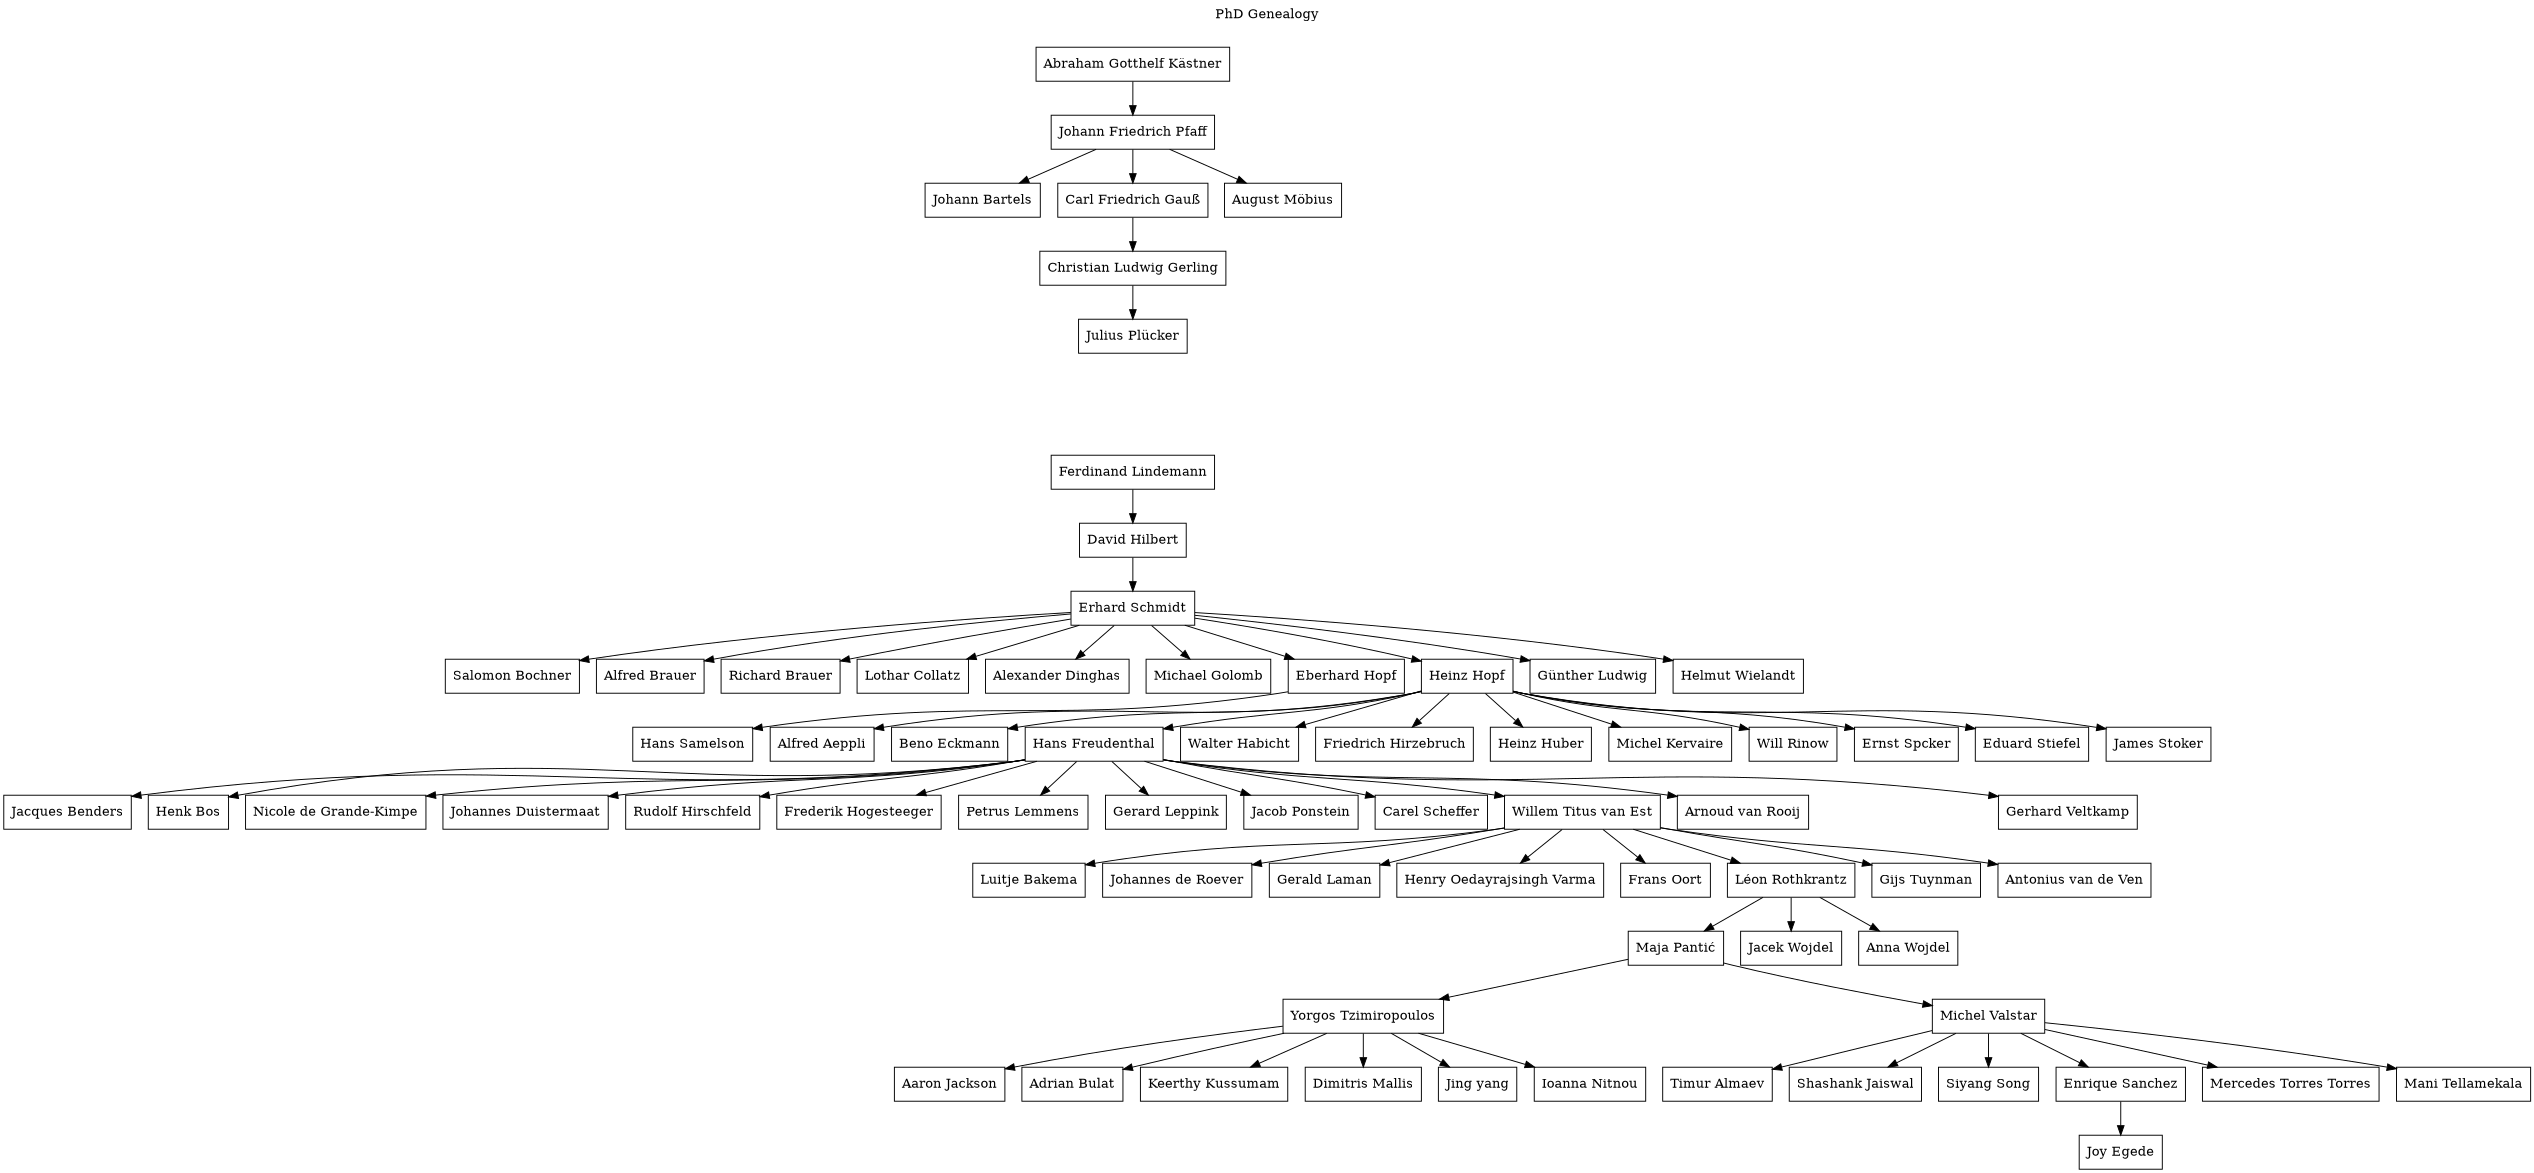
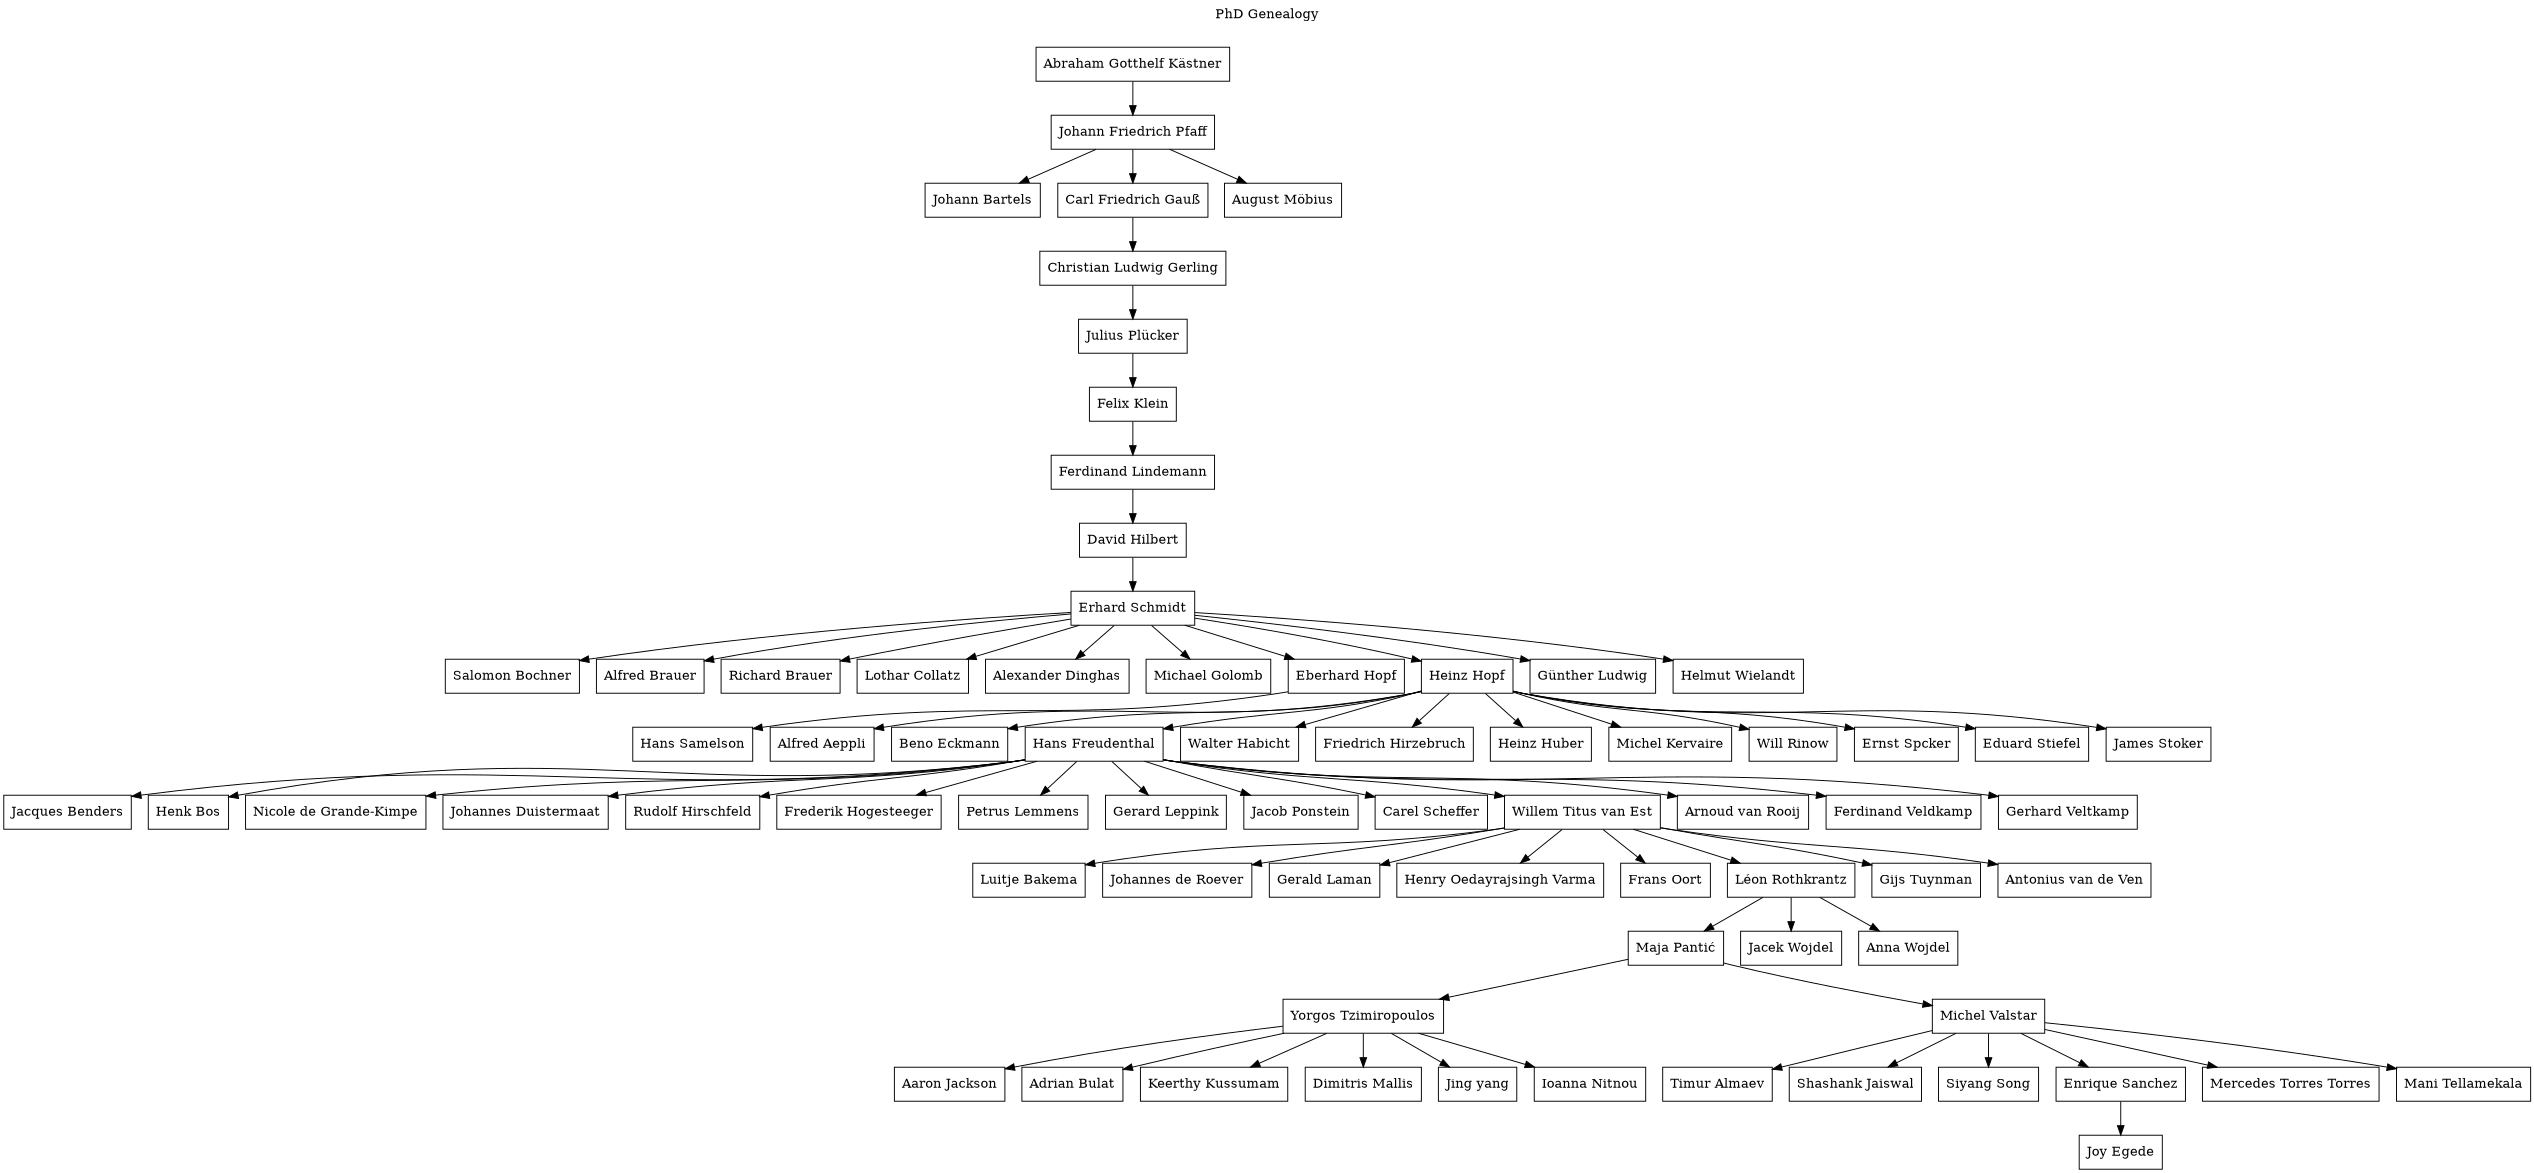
none -> (1133, 404)
none -> (1904, 812)
